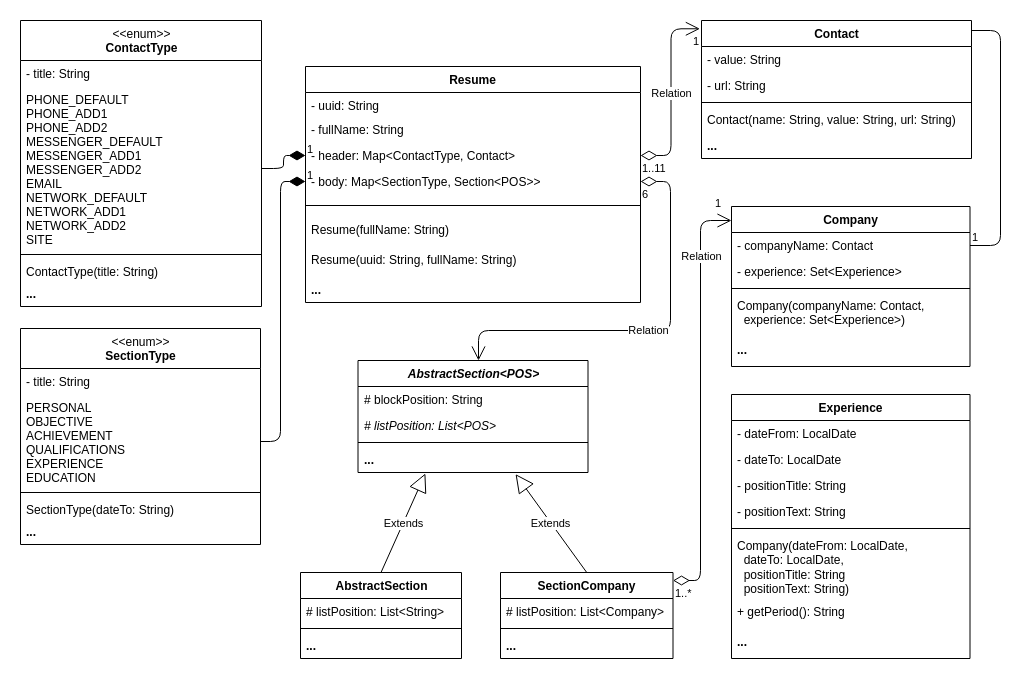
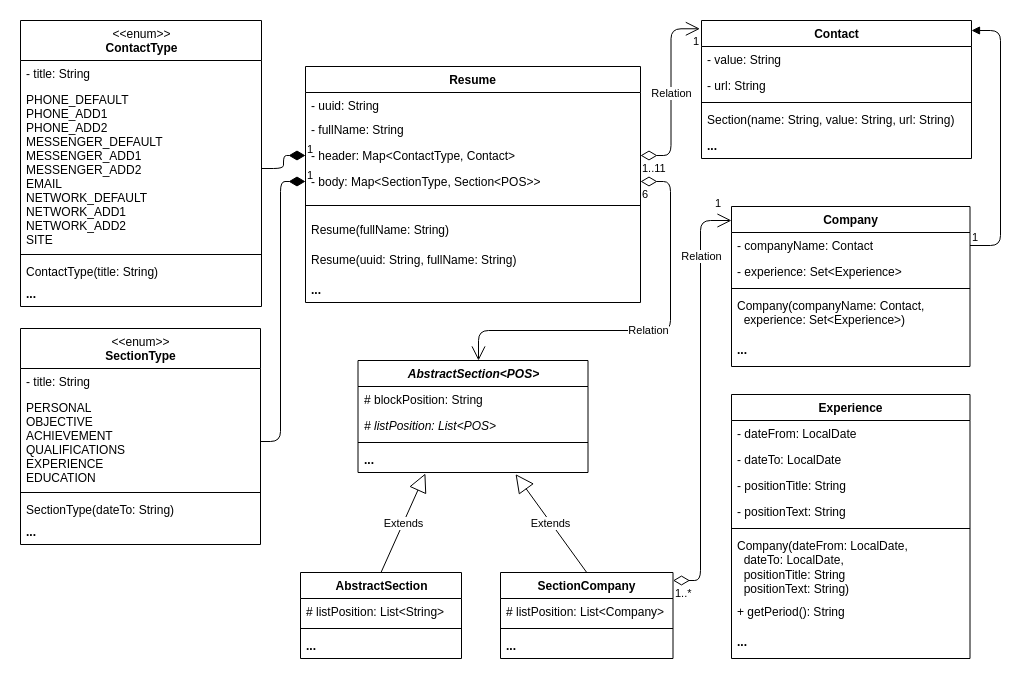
(977, 31) -> (981, 31)
(849, 121) -> (847, 121)
